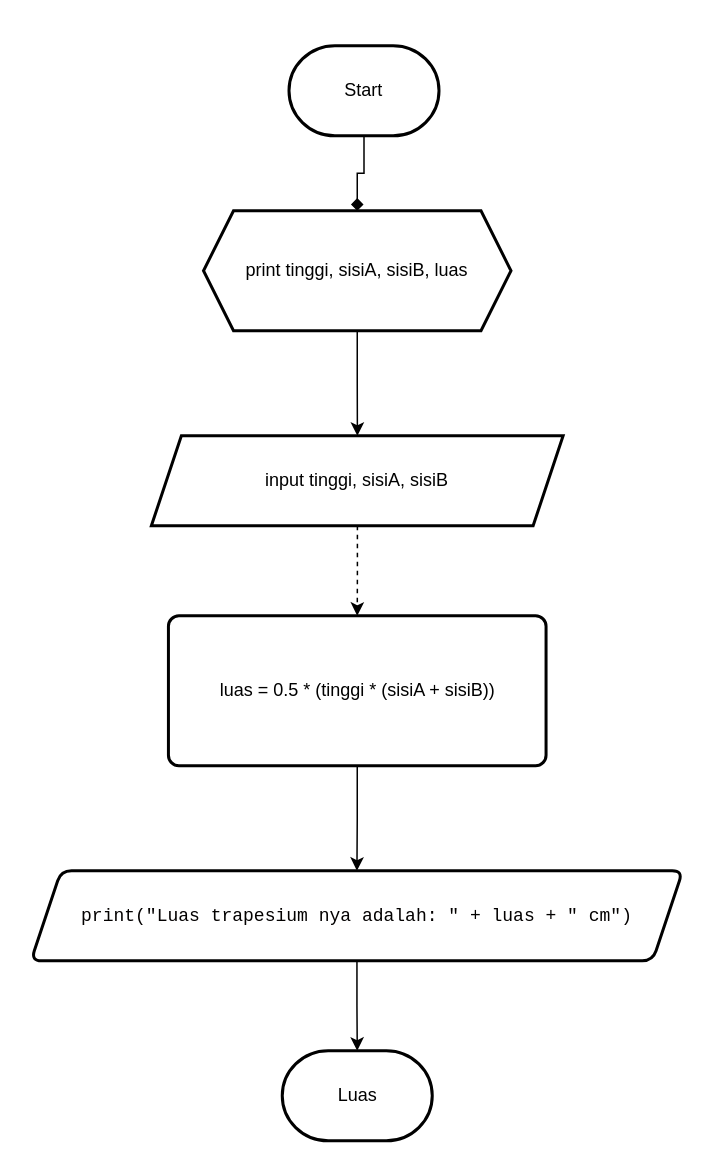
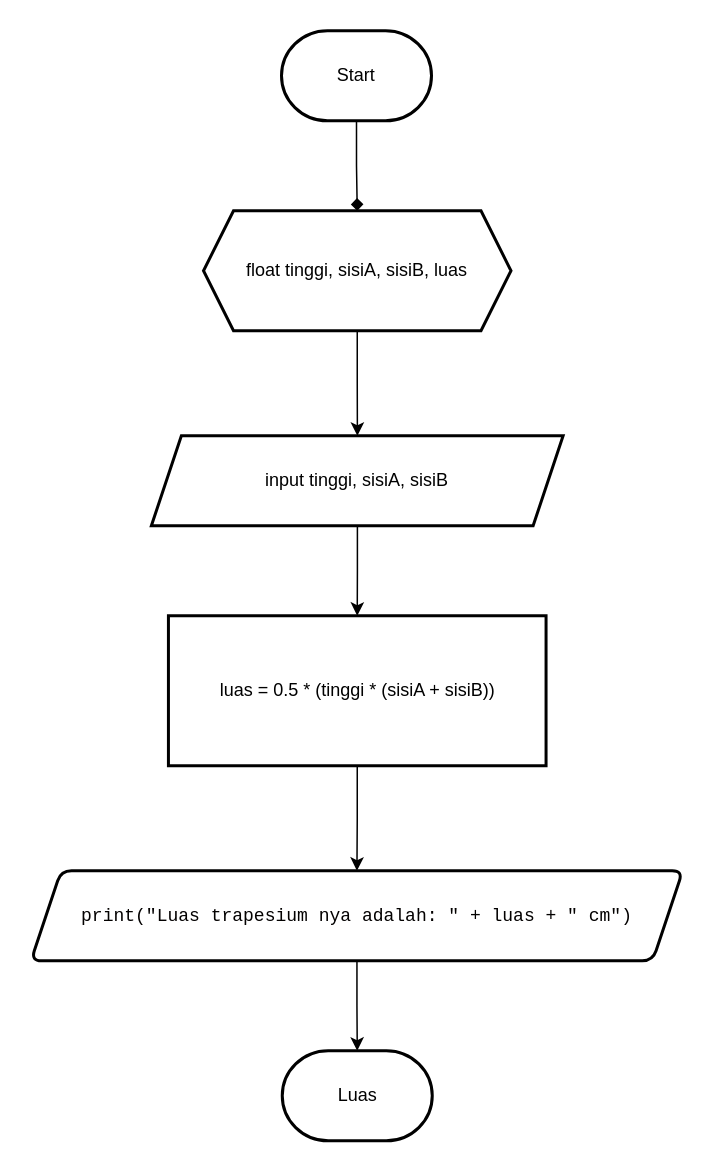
(364, 91) -> (356, 76)
(357, 271) -> (357, 271)
(357, 567) -> (357, 567)
(357, 691) -> (357, 691)
